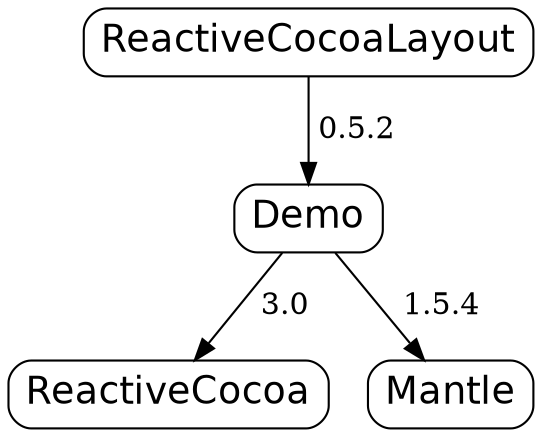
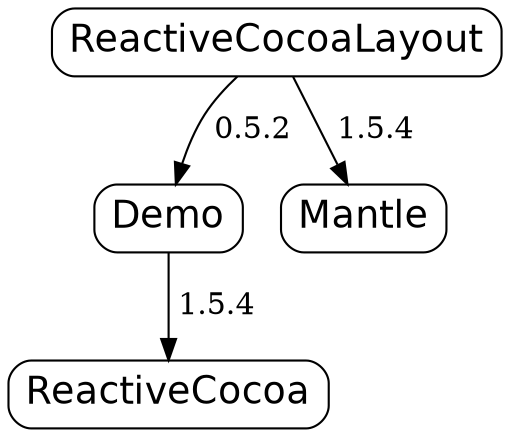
(373, 298) -> (315, 121)
(285, 306) -> (217, 306)
